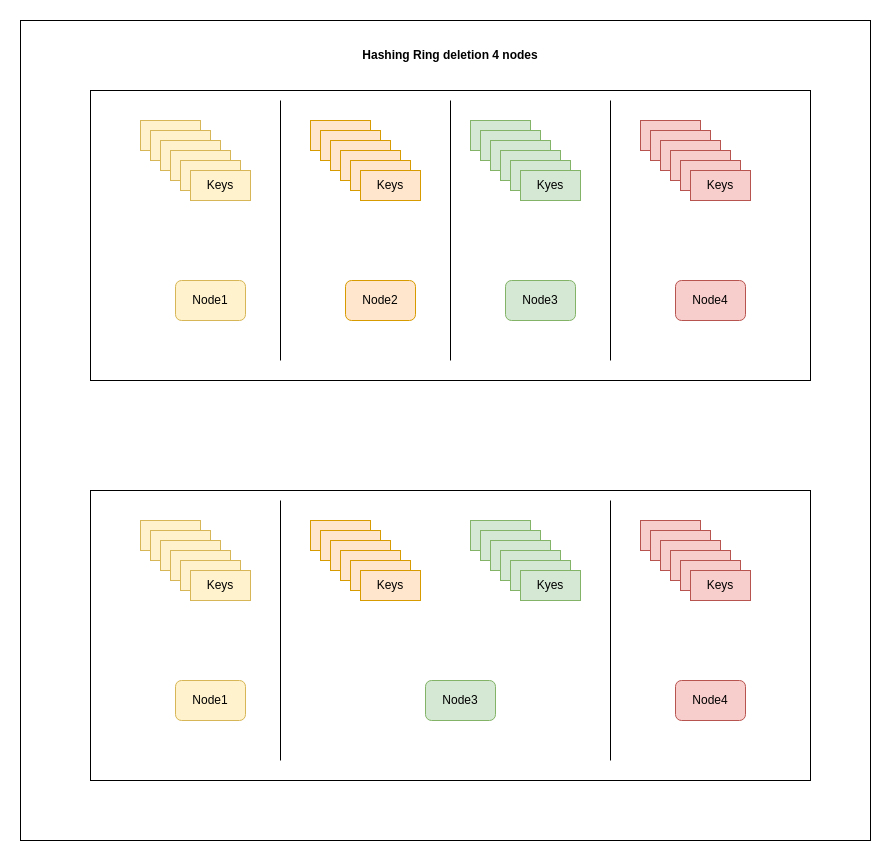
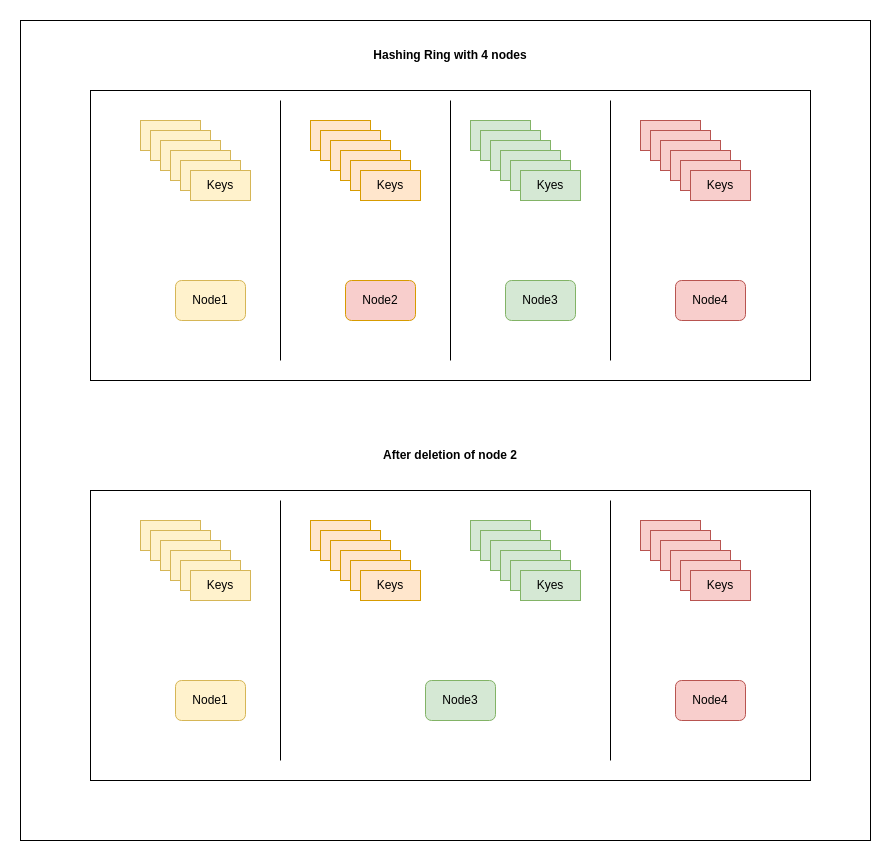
(451, 56) -> (451, 56)
(381, 301) -> (381, 301)
none -> (451, 456)
